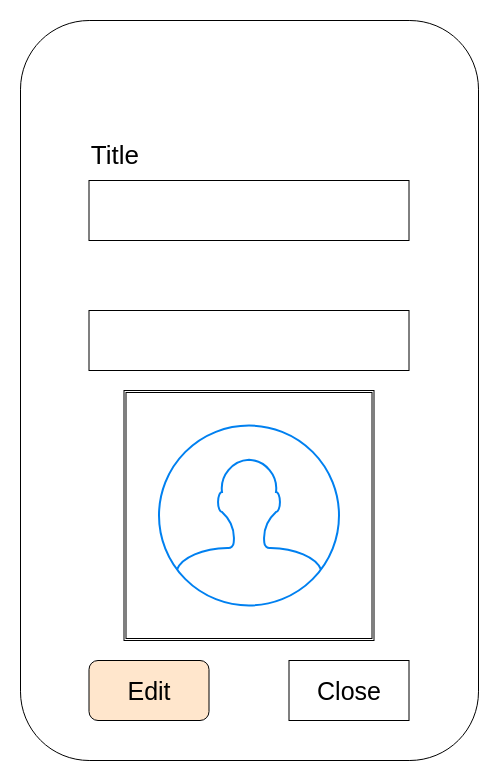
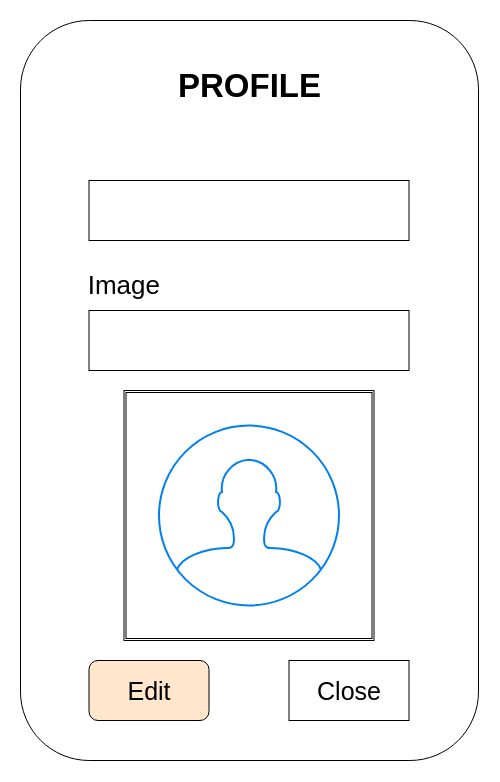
none -> (250, 86)
(251, 156) -> none
none -> (272, 286)
